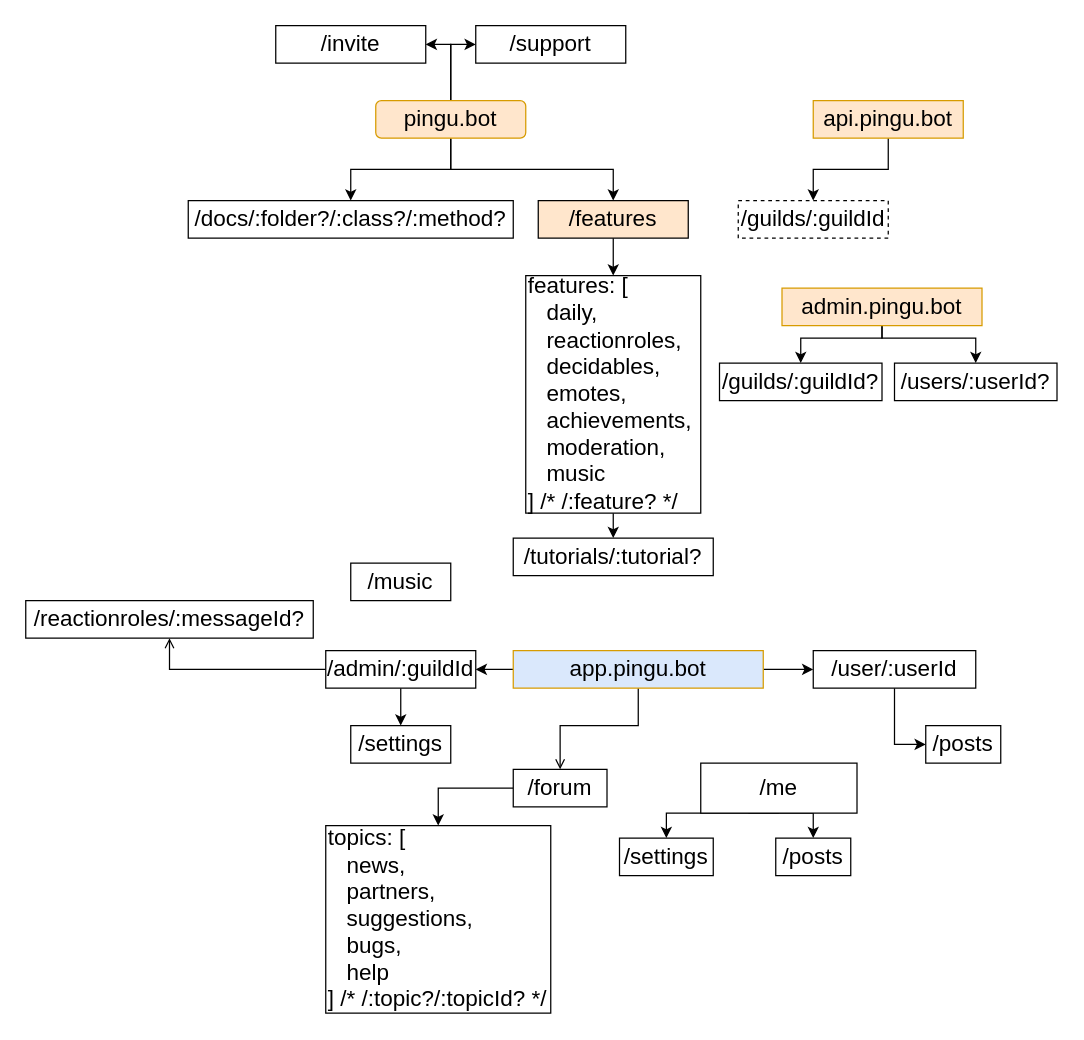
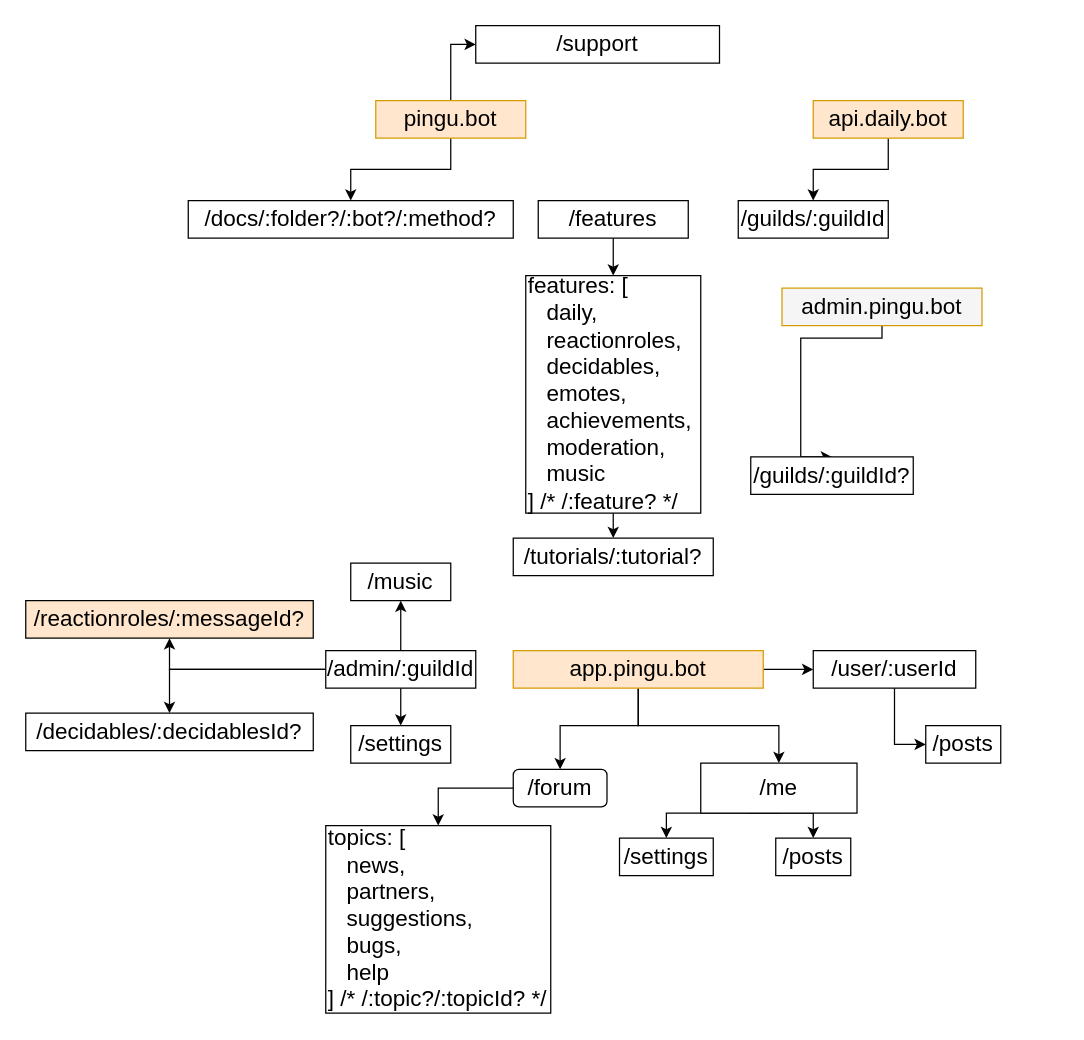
(351, 44) -> none
(441, 44) -> none
(551, 44) -> (598, 44)
(451, 119) -> (451, 119)
(888, 119) -> (888, 119)
(544, 169) -> none
(351, 219) -> (351, 219)
(613, 219) -> (613, 219)
(813, 219) -> (813, 219)
(882, 307) -> (882, 307)
(938, 338) -> none
(801, 382) -> (832, 476)
(976, 382) -> none
(169, 619) -> (169, 619)
none -> (401, 630)
(169, 645) -> (169, 648)
(499, 669) -> none
(638, 669) -> (638, 669)
none -> (169, 688)
none -> (724, 726)
none -> (169, 732)
(560, 760) -> (560, 759)
(560, 788) -> (560, 788)
